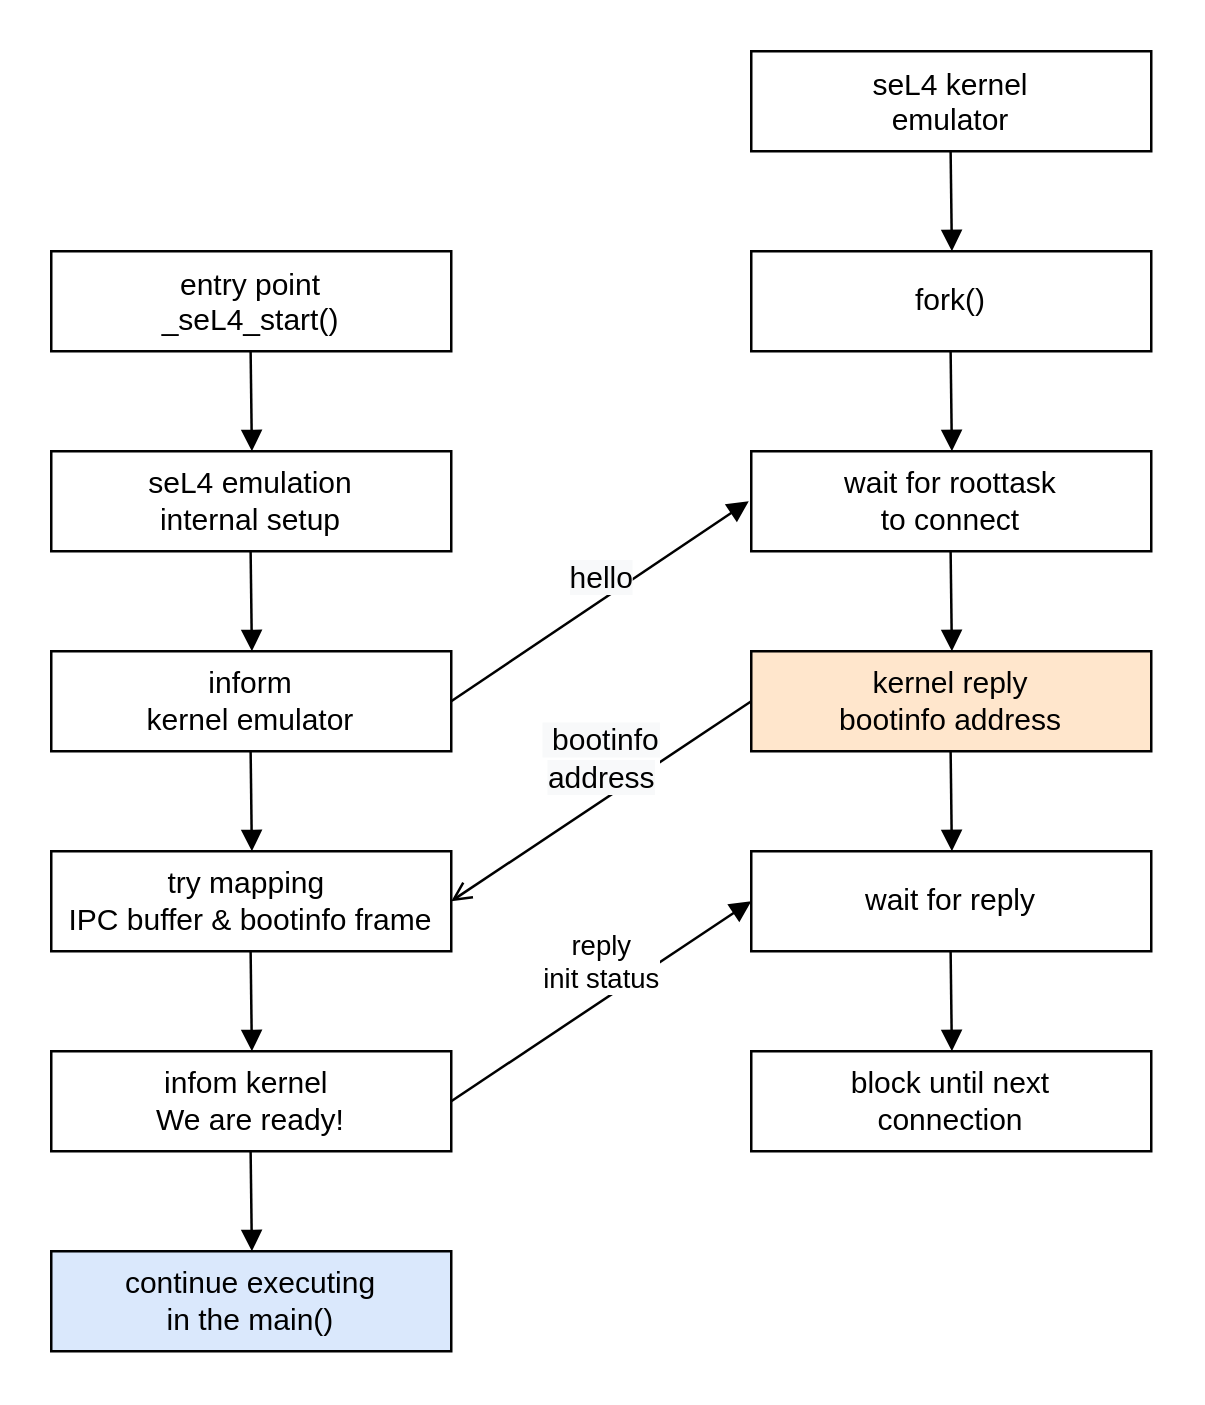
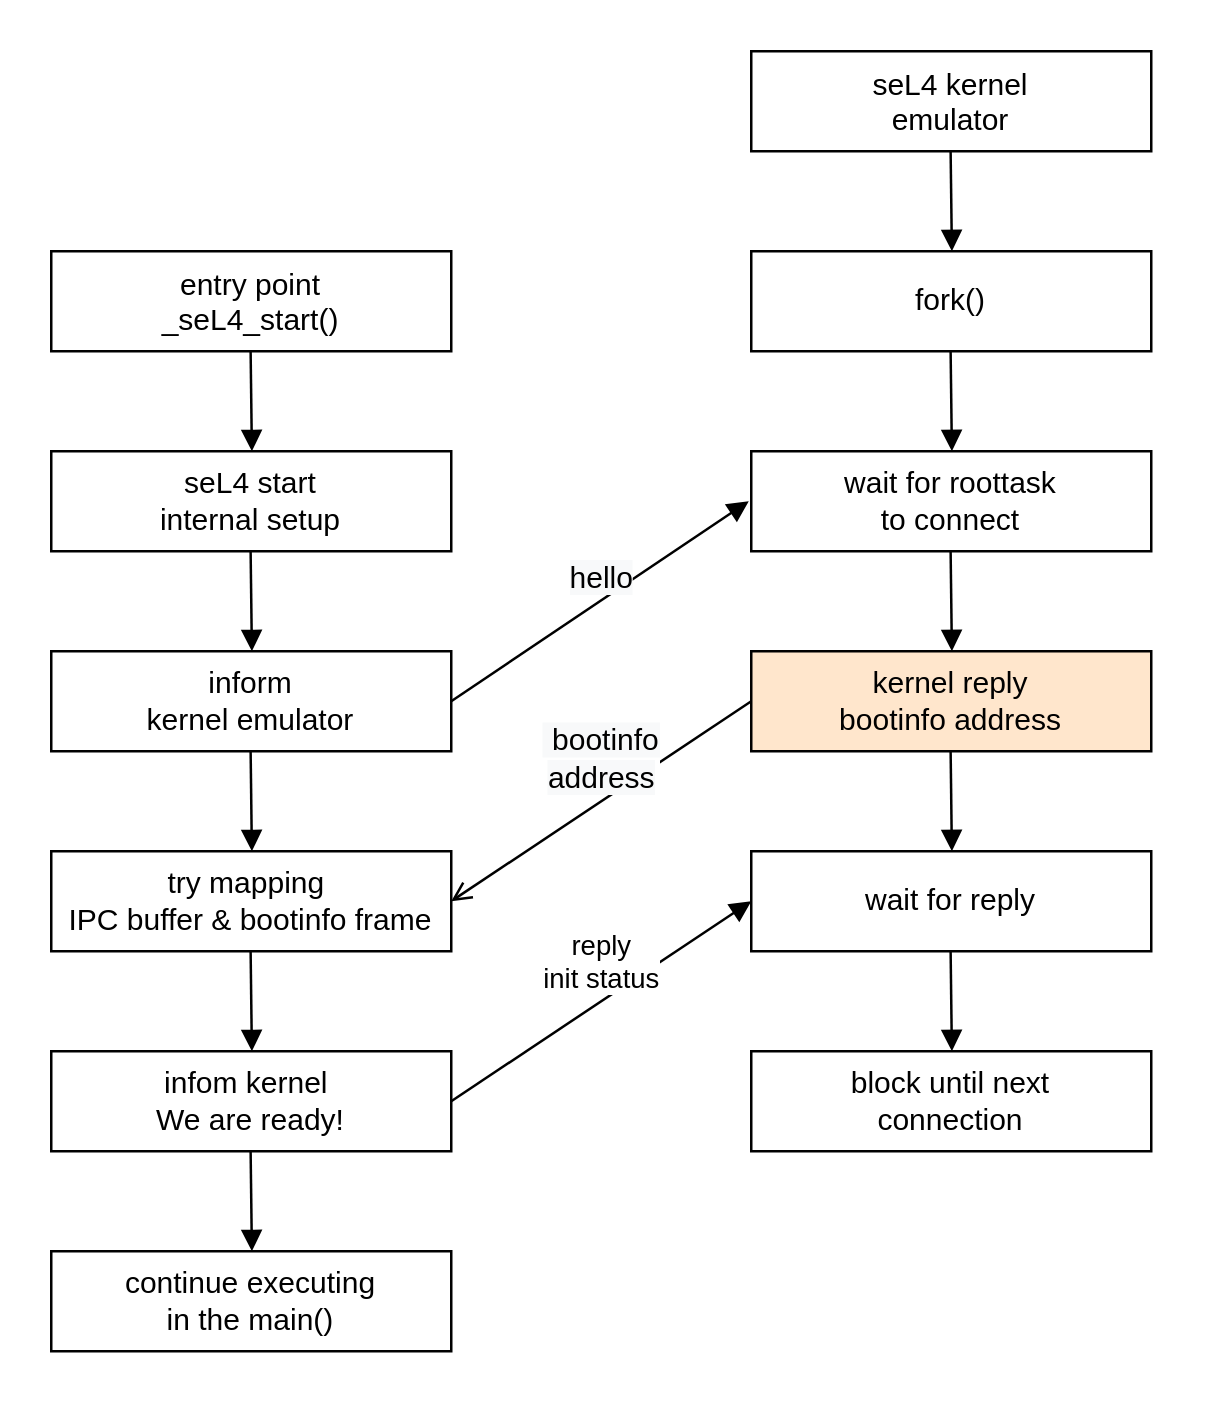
(251, 501) -> (251, 501)
(251, 1301) -> (251, 1301)
